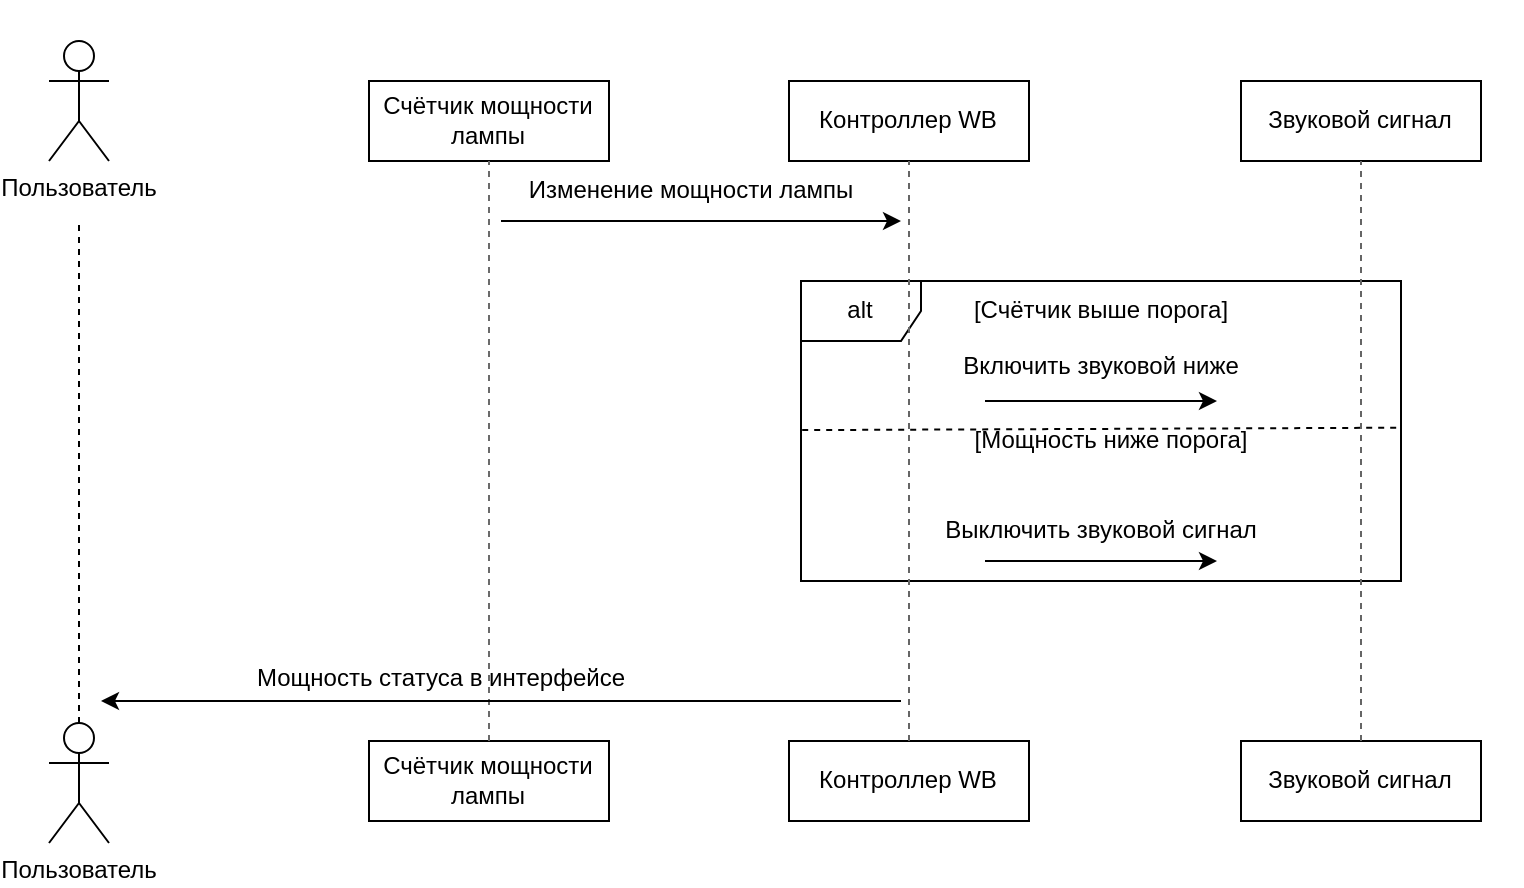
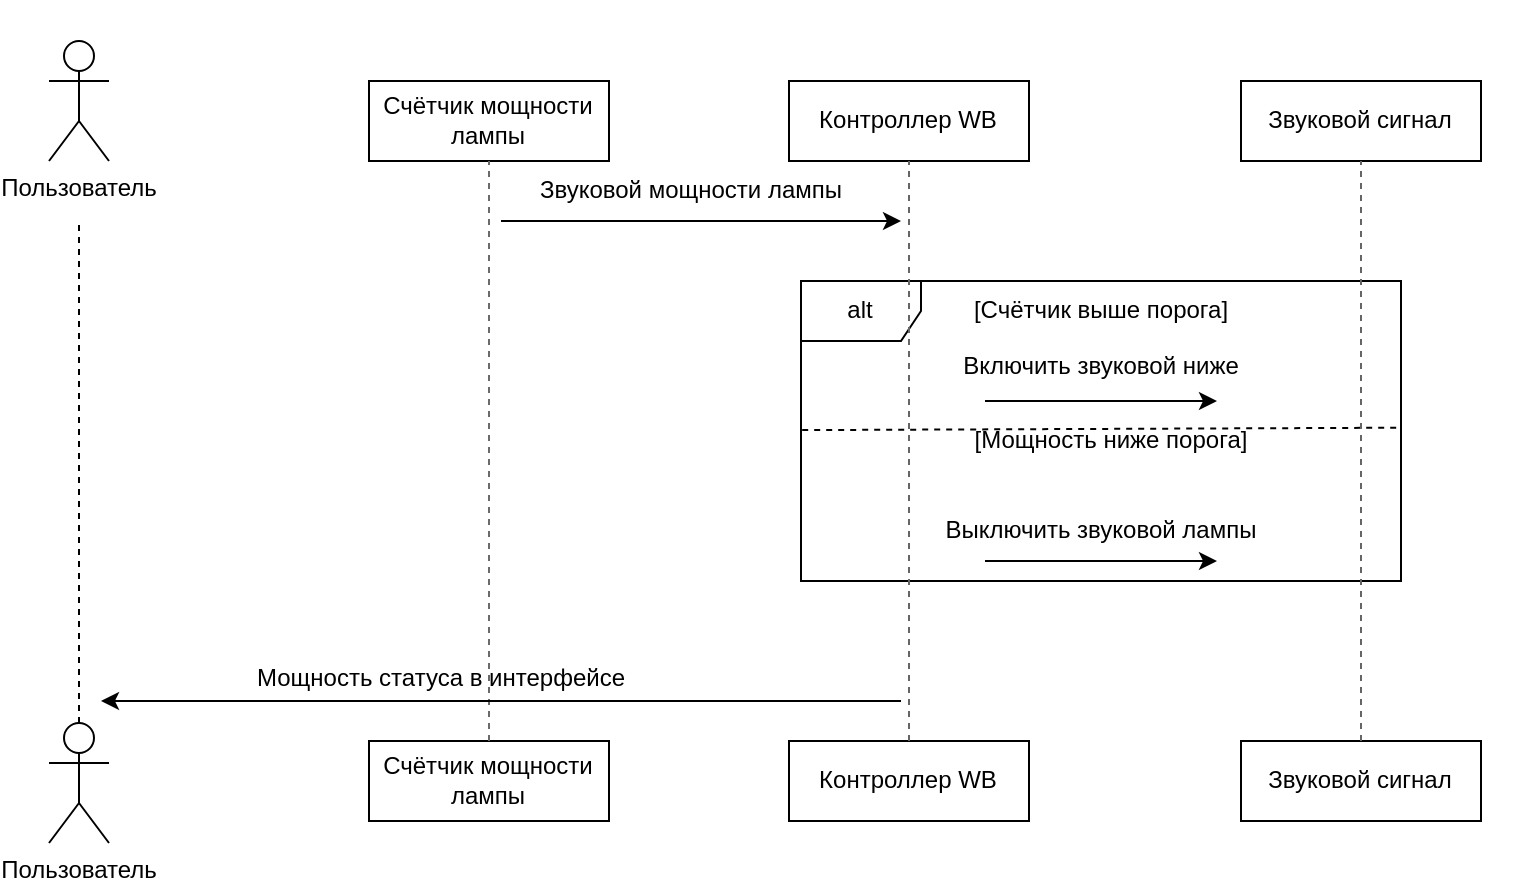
(692, 191) -> (692, 191)
(1102, 531) -> (1102, 531)
